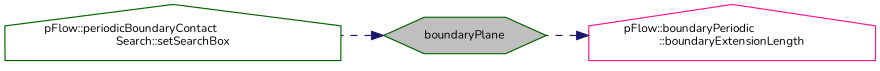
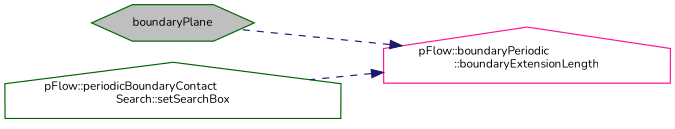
(356, 35) -> (341, 77)
